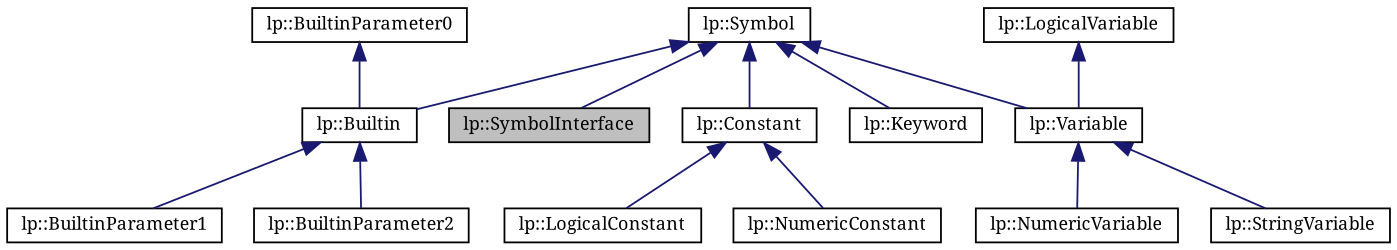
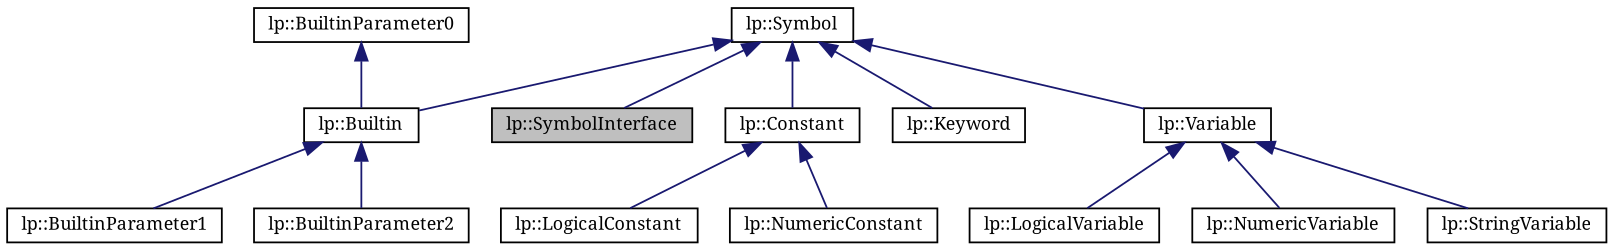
(1079, 84) -> (1128, 180)
